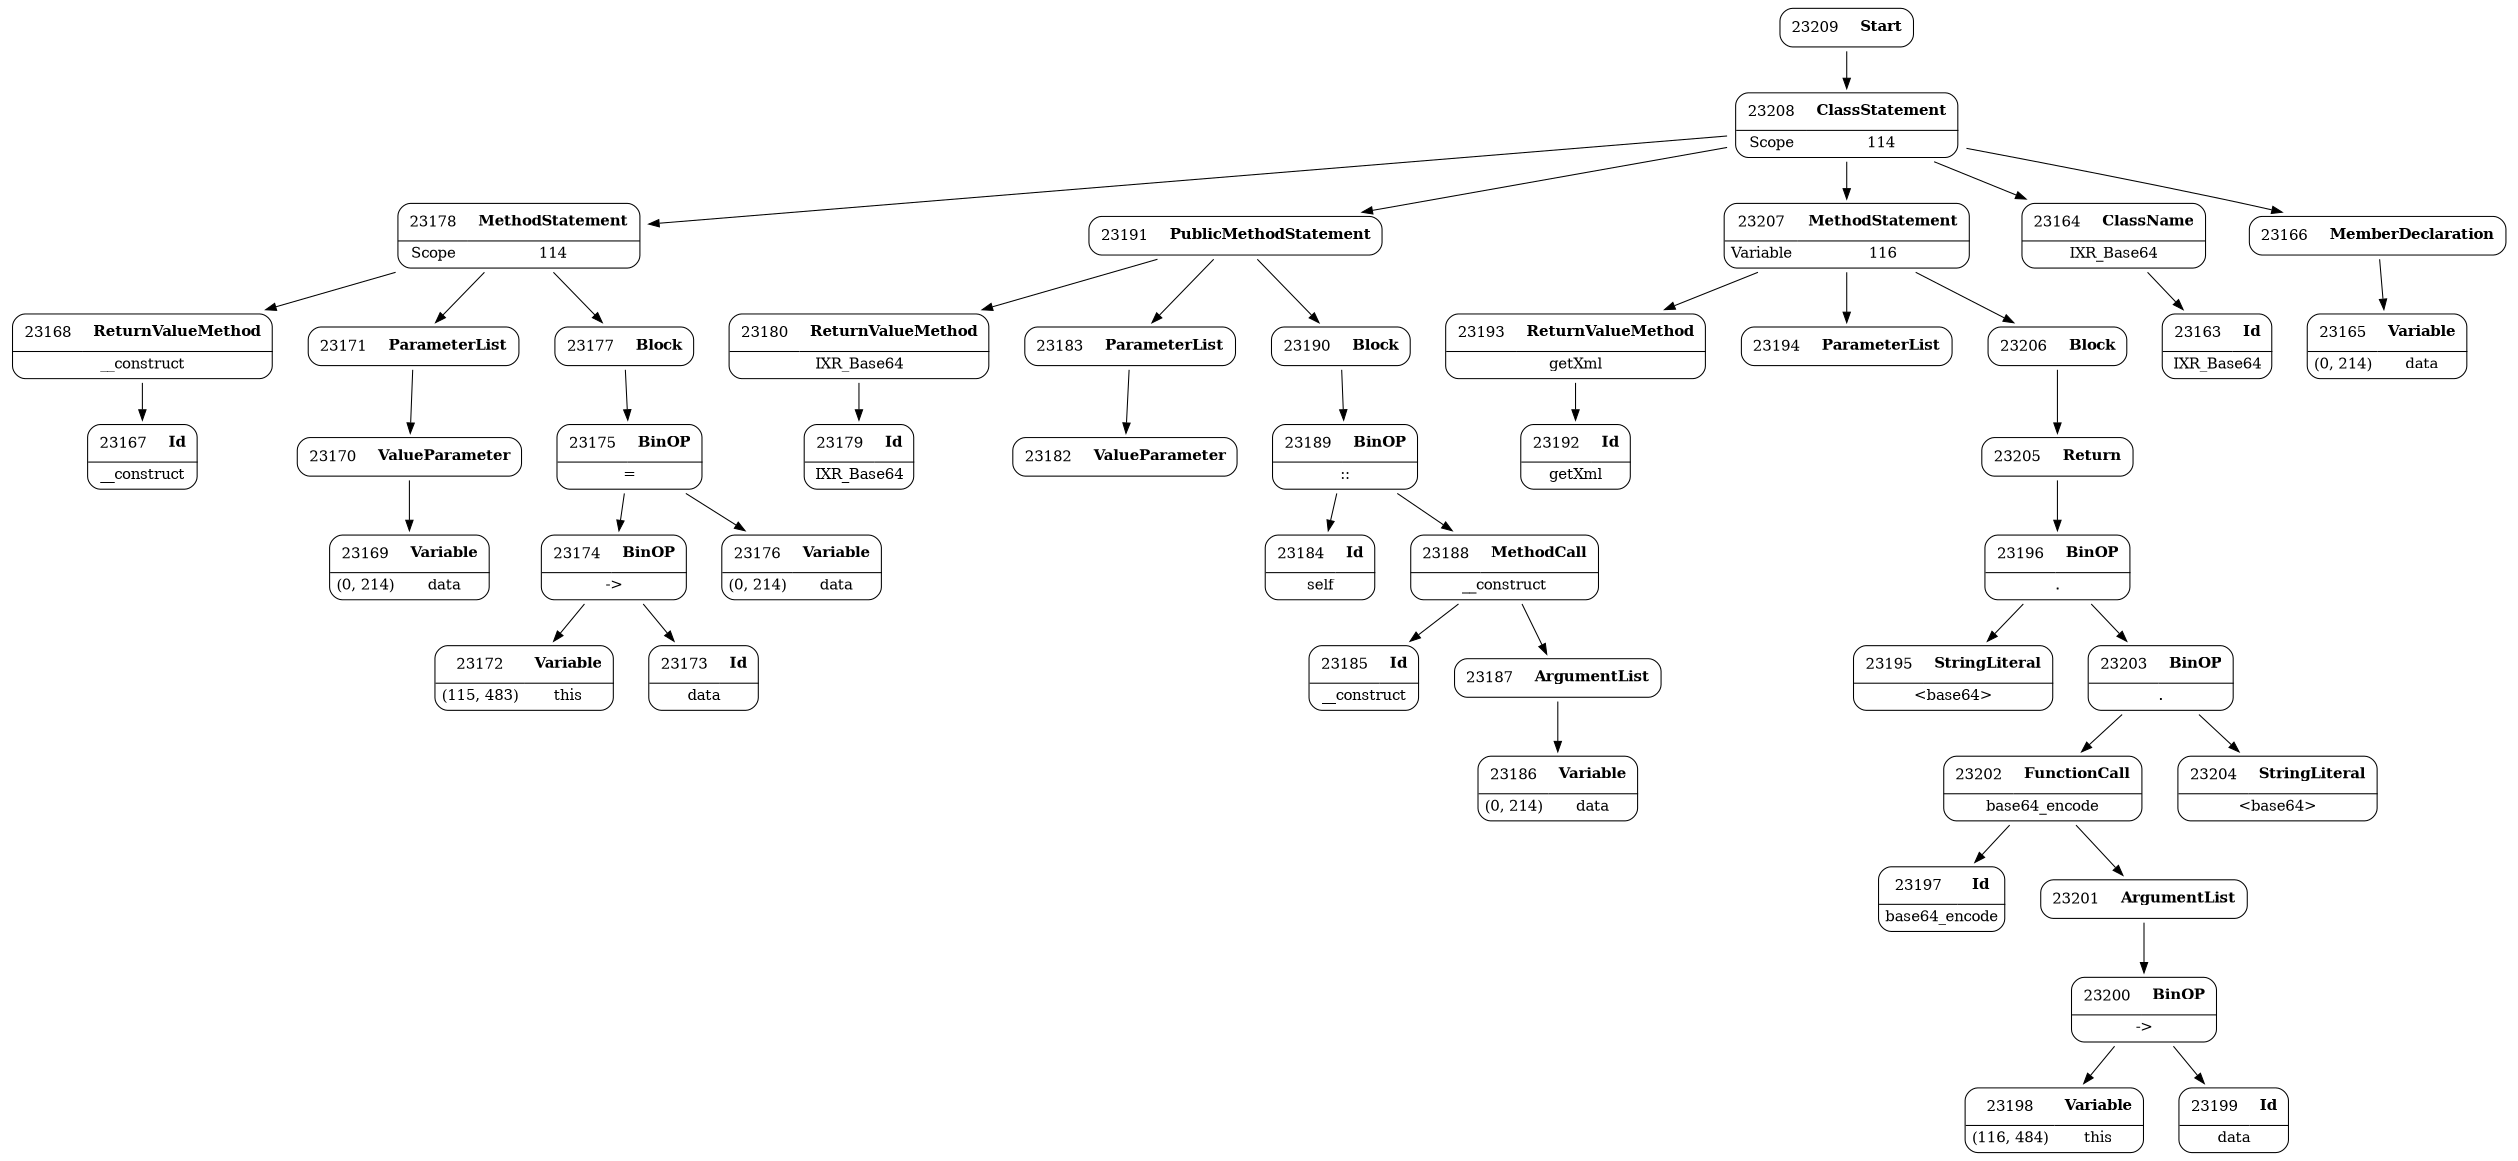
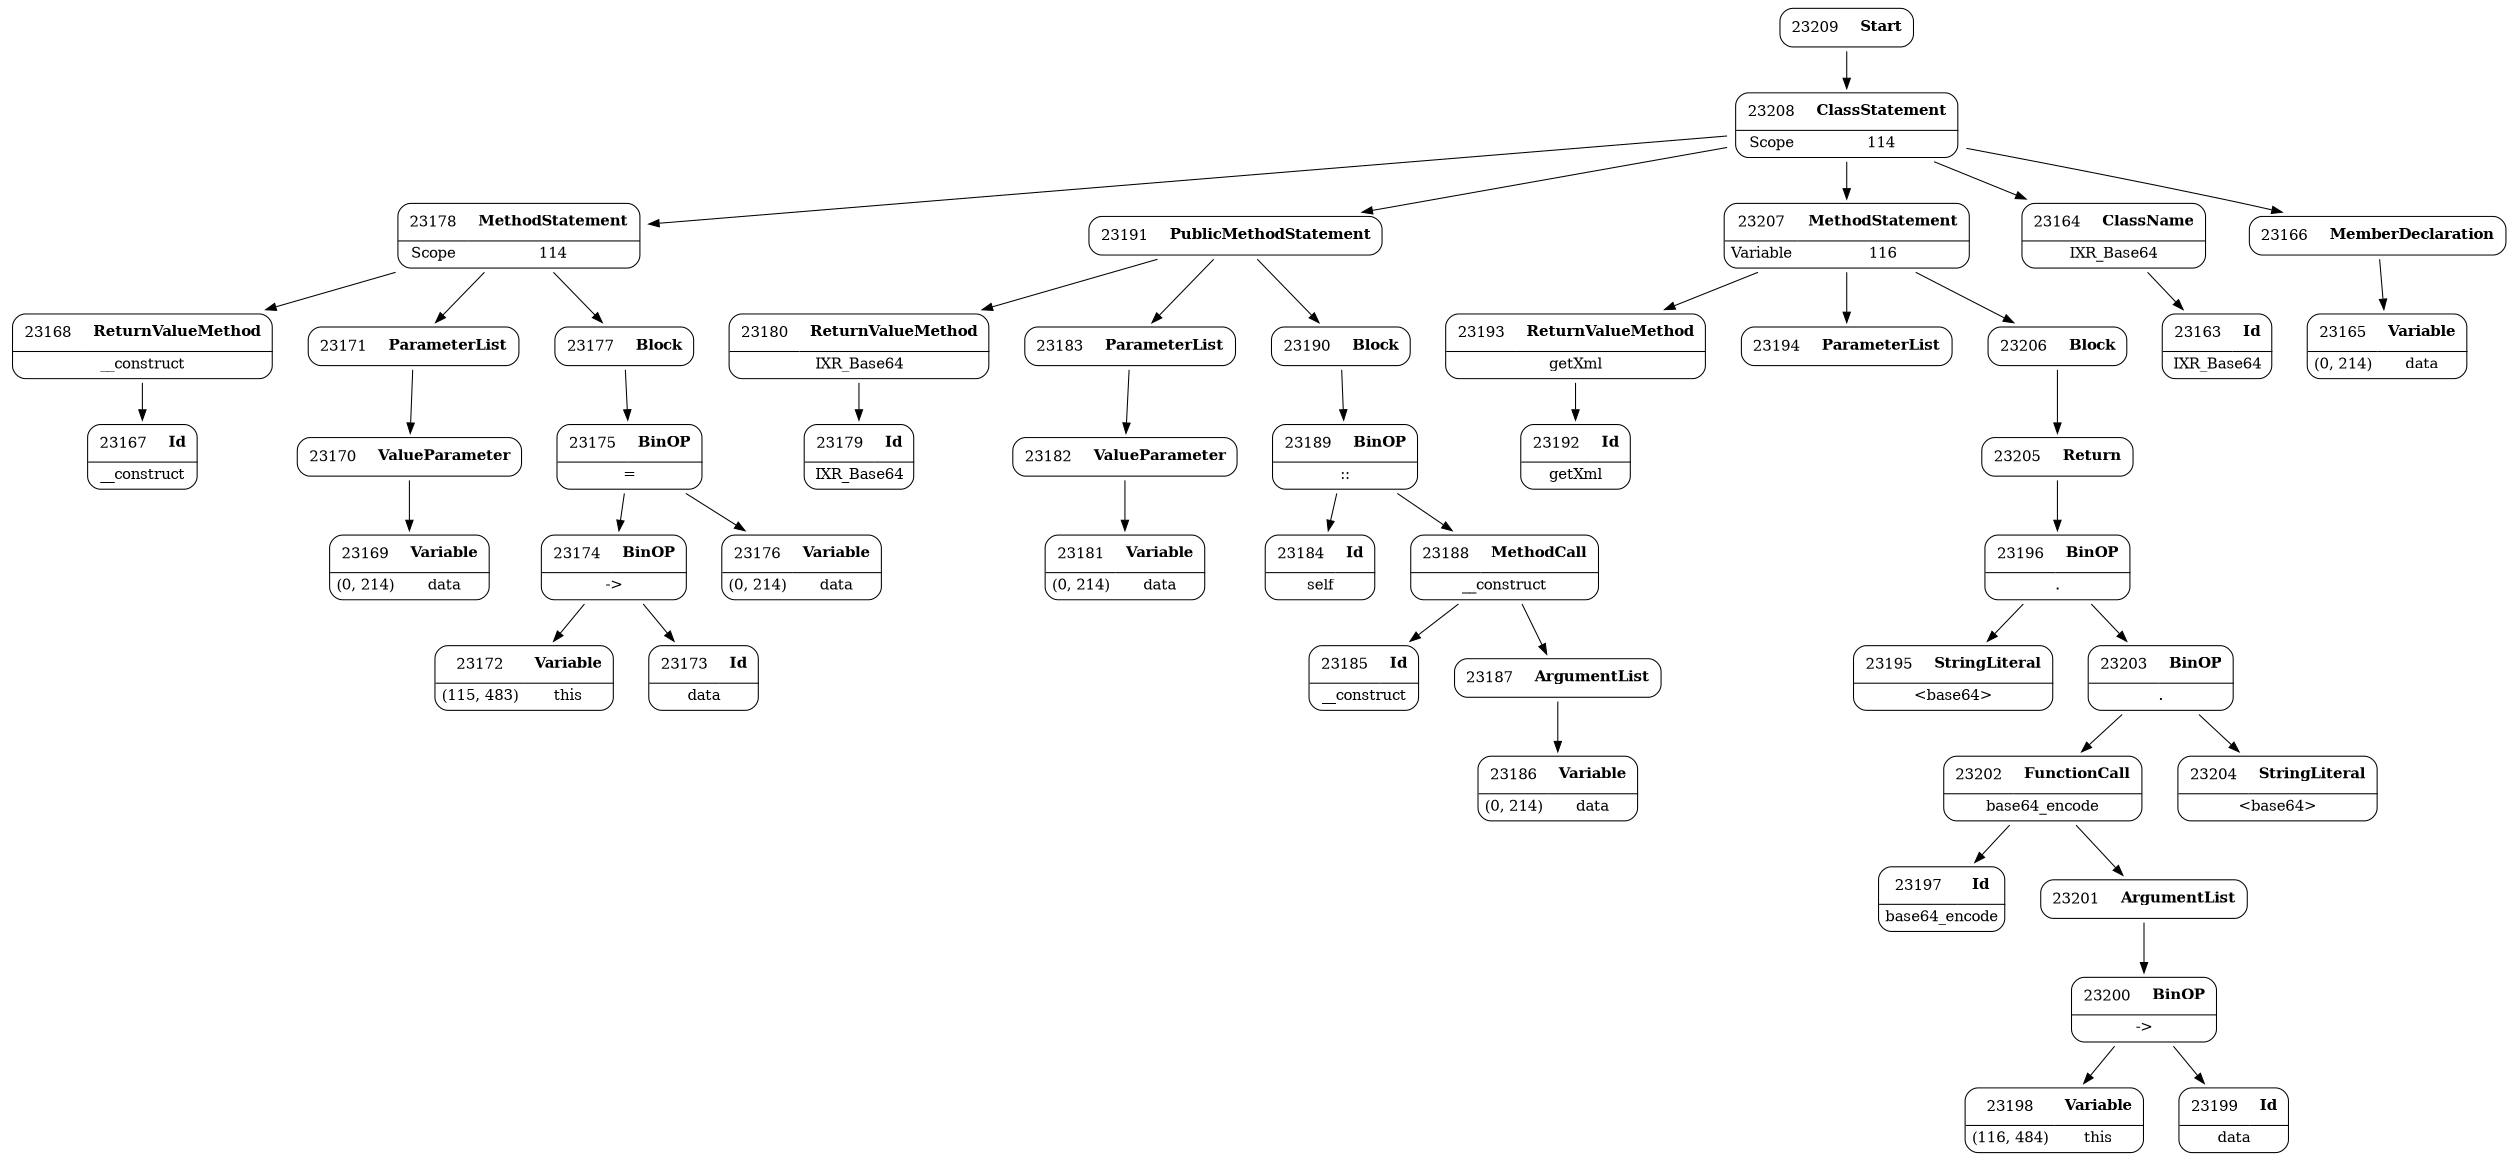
none -> (1125, 567)
